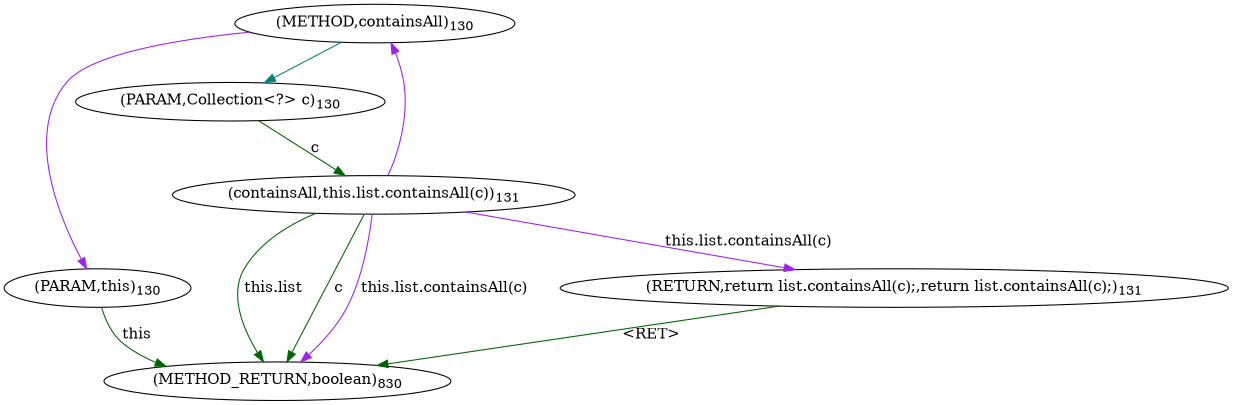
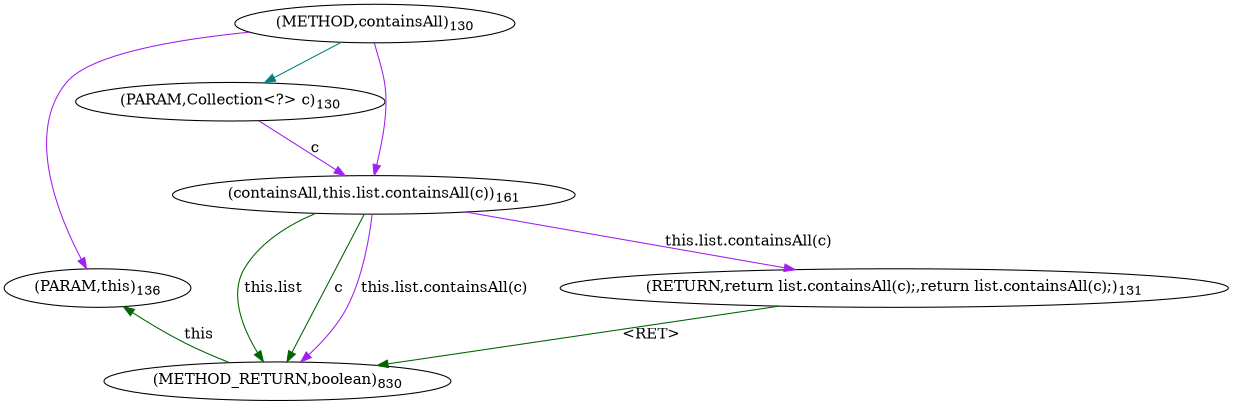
(404, 115) -> (386, 104)
(297, 145) -> (297, 145)
(508, 193) -> (508, 193)
(148, 286) -> (148, 286)
(121, 342) -> (180, 340)
